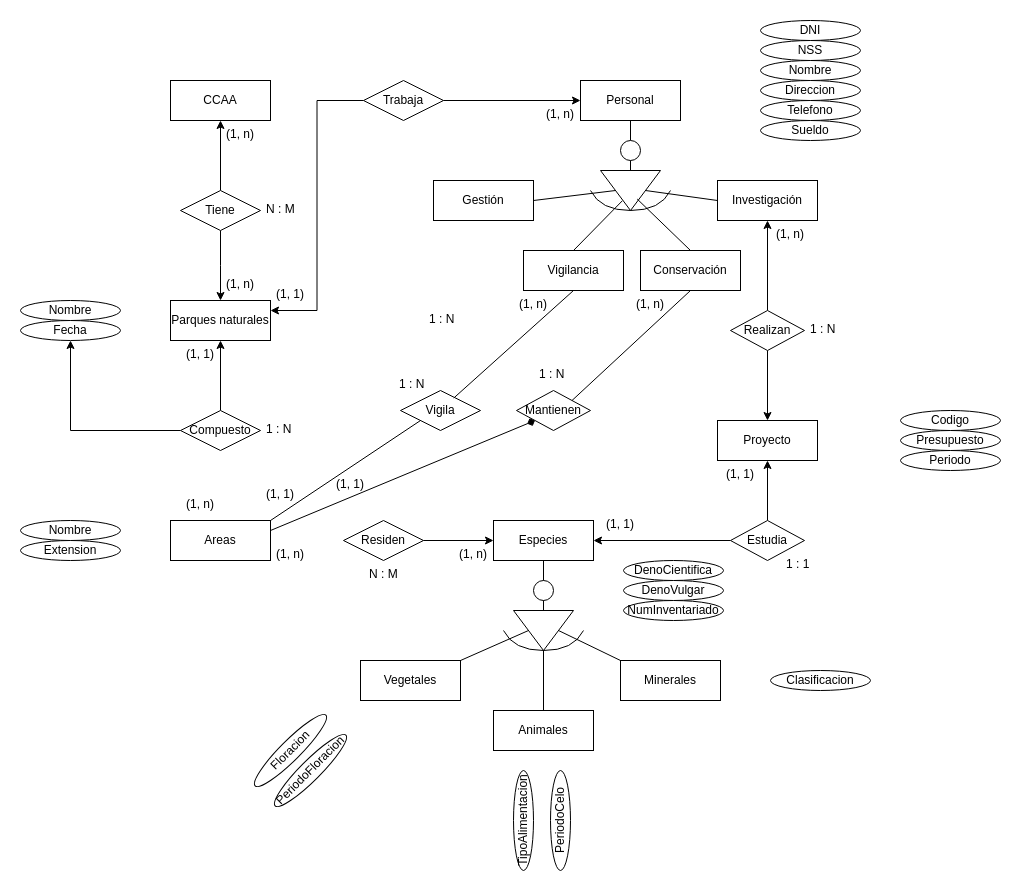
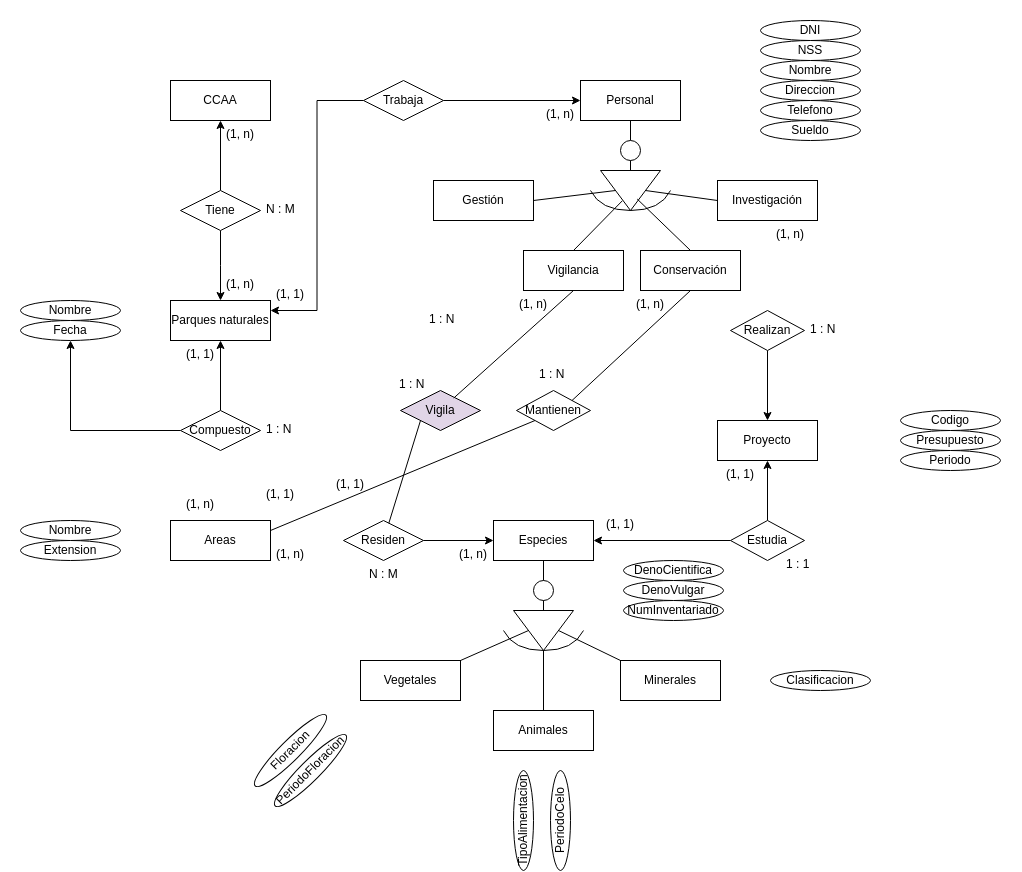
(768, 269) -> none
(441, 411) -> (441, 411)
(527, 424) -> (530, 422)
(346, 471) -> (405, 471)
